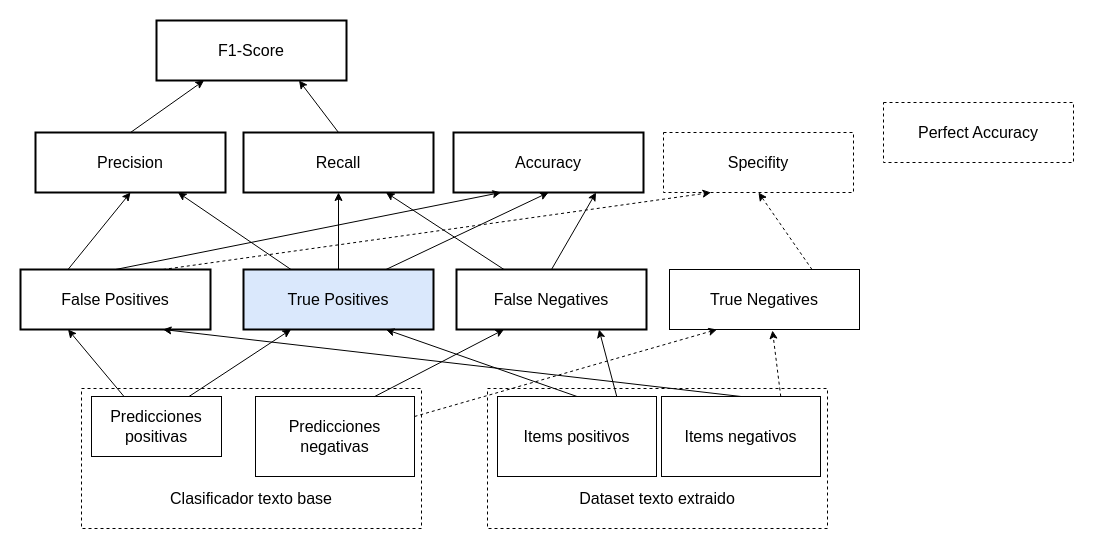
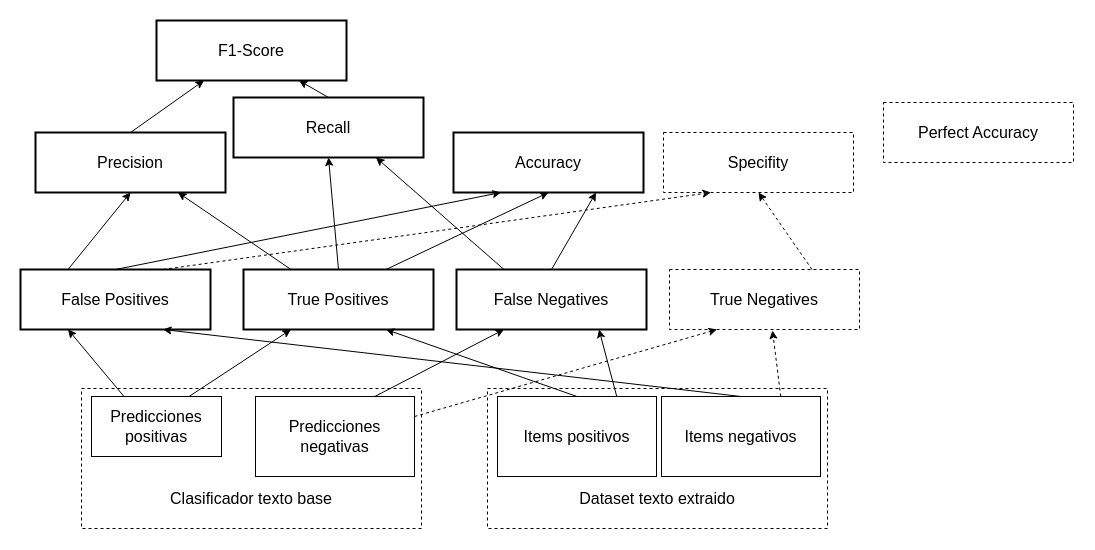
(339, 163) -> (329, 128)
(339, 300) -> (339, 300)
(765, 300) -> (765, 300)
